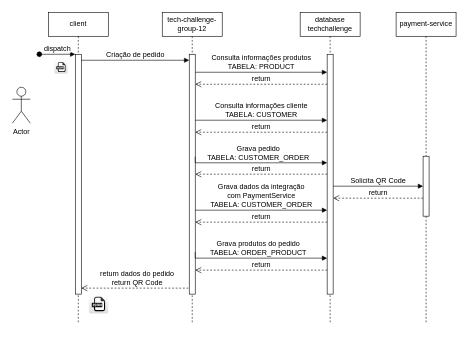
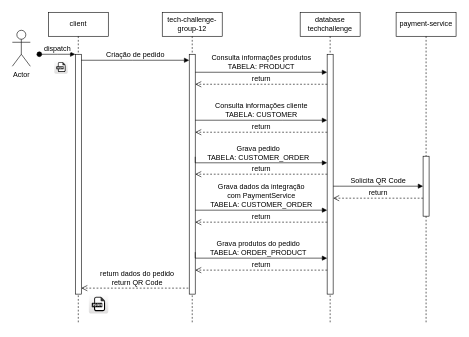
(21, 105) -> (21, 48)
